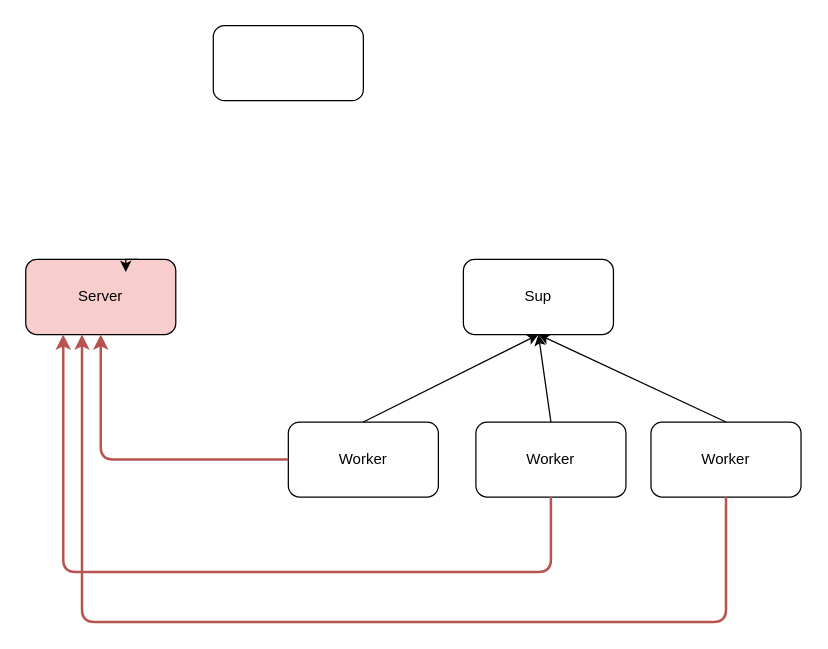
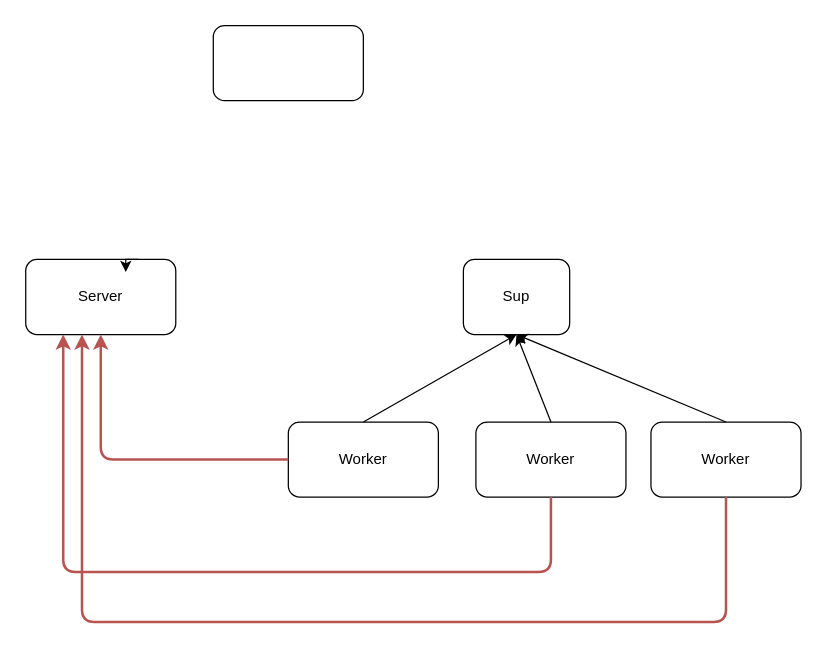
(101, 297) -> (101, 297)
(538, 297) -> (516, 297)
